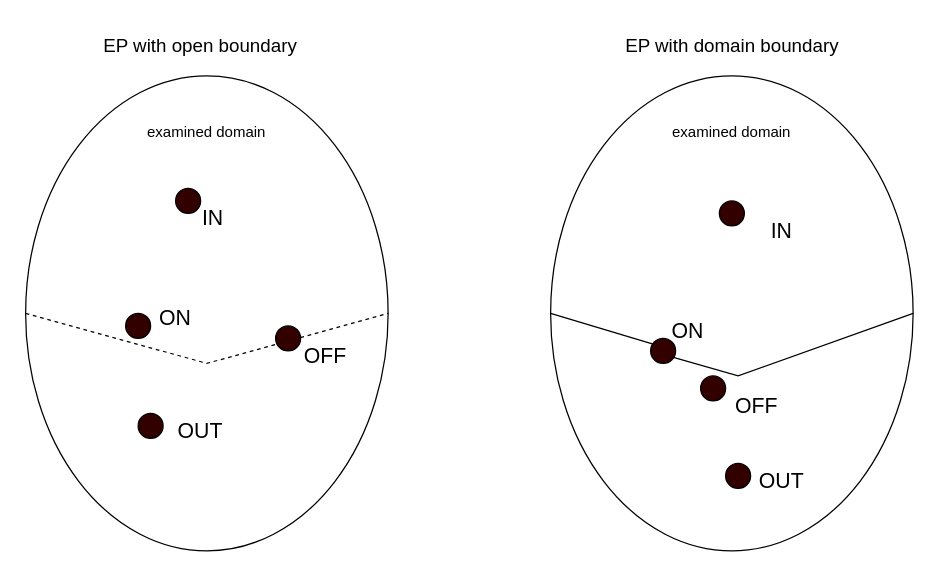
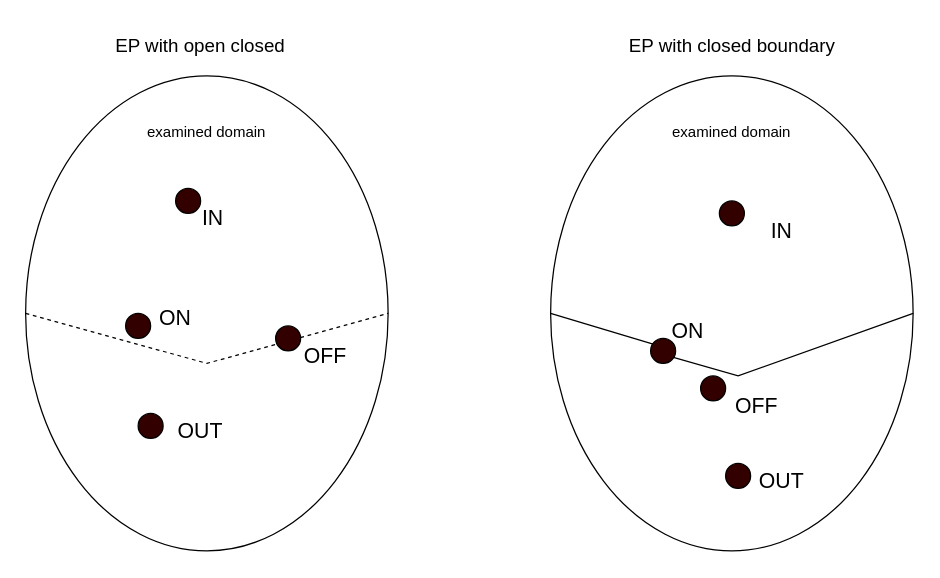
(201, 44) -> (201, 44)
(733, 44) -> (733, 44)
